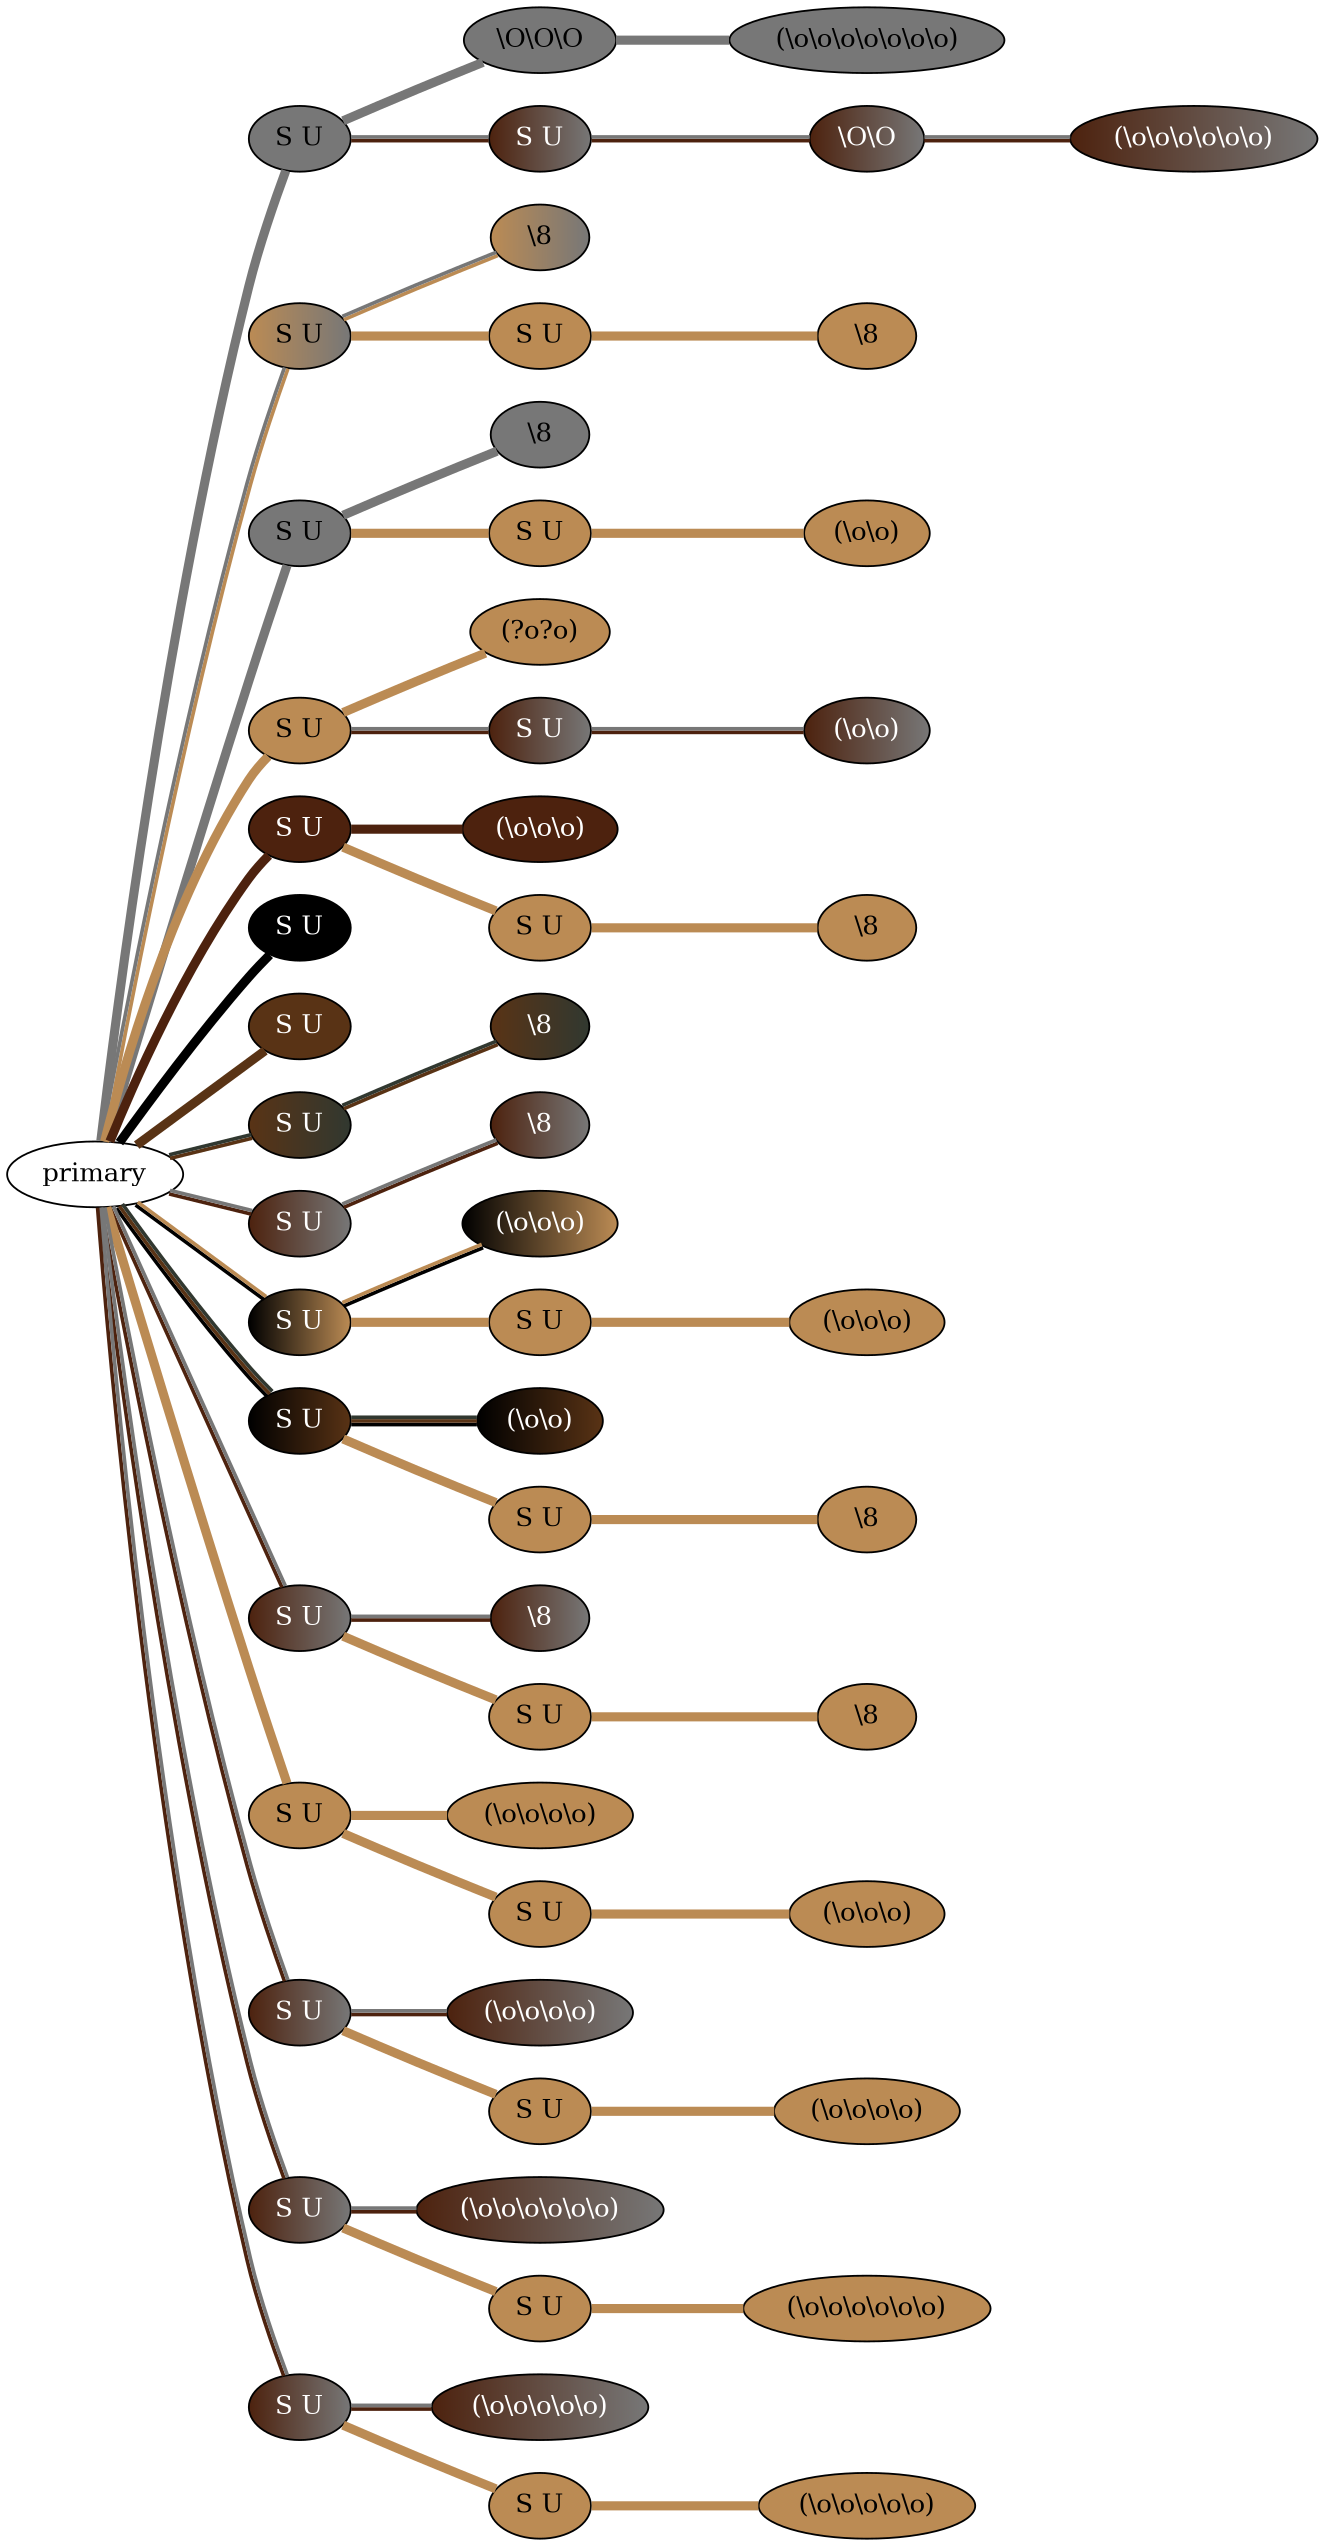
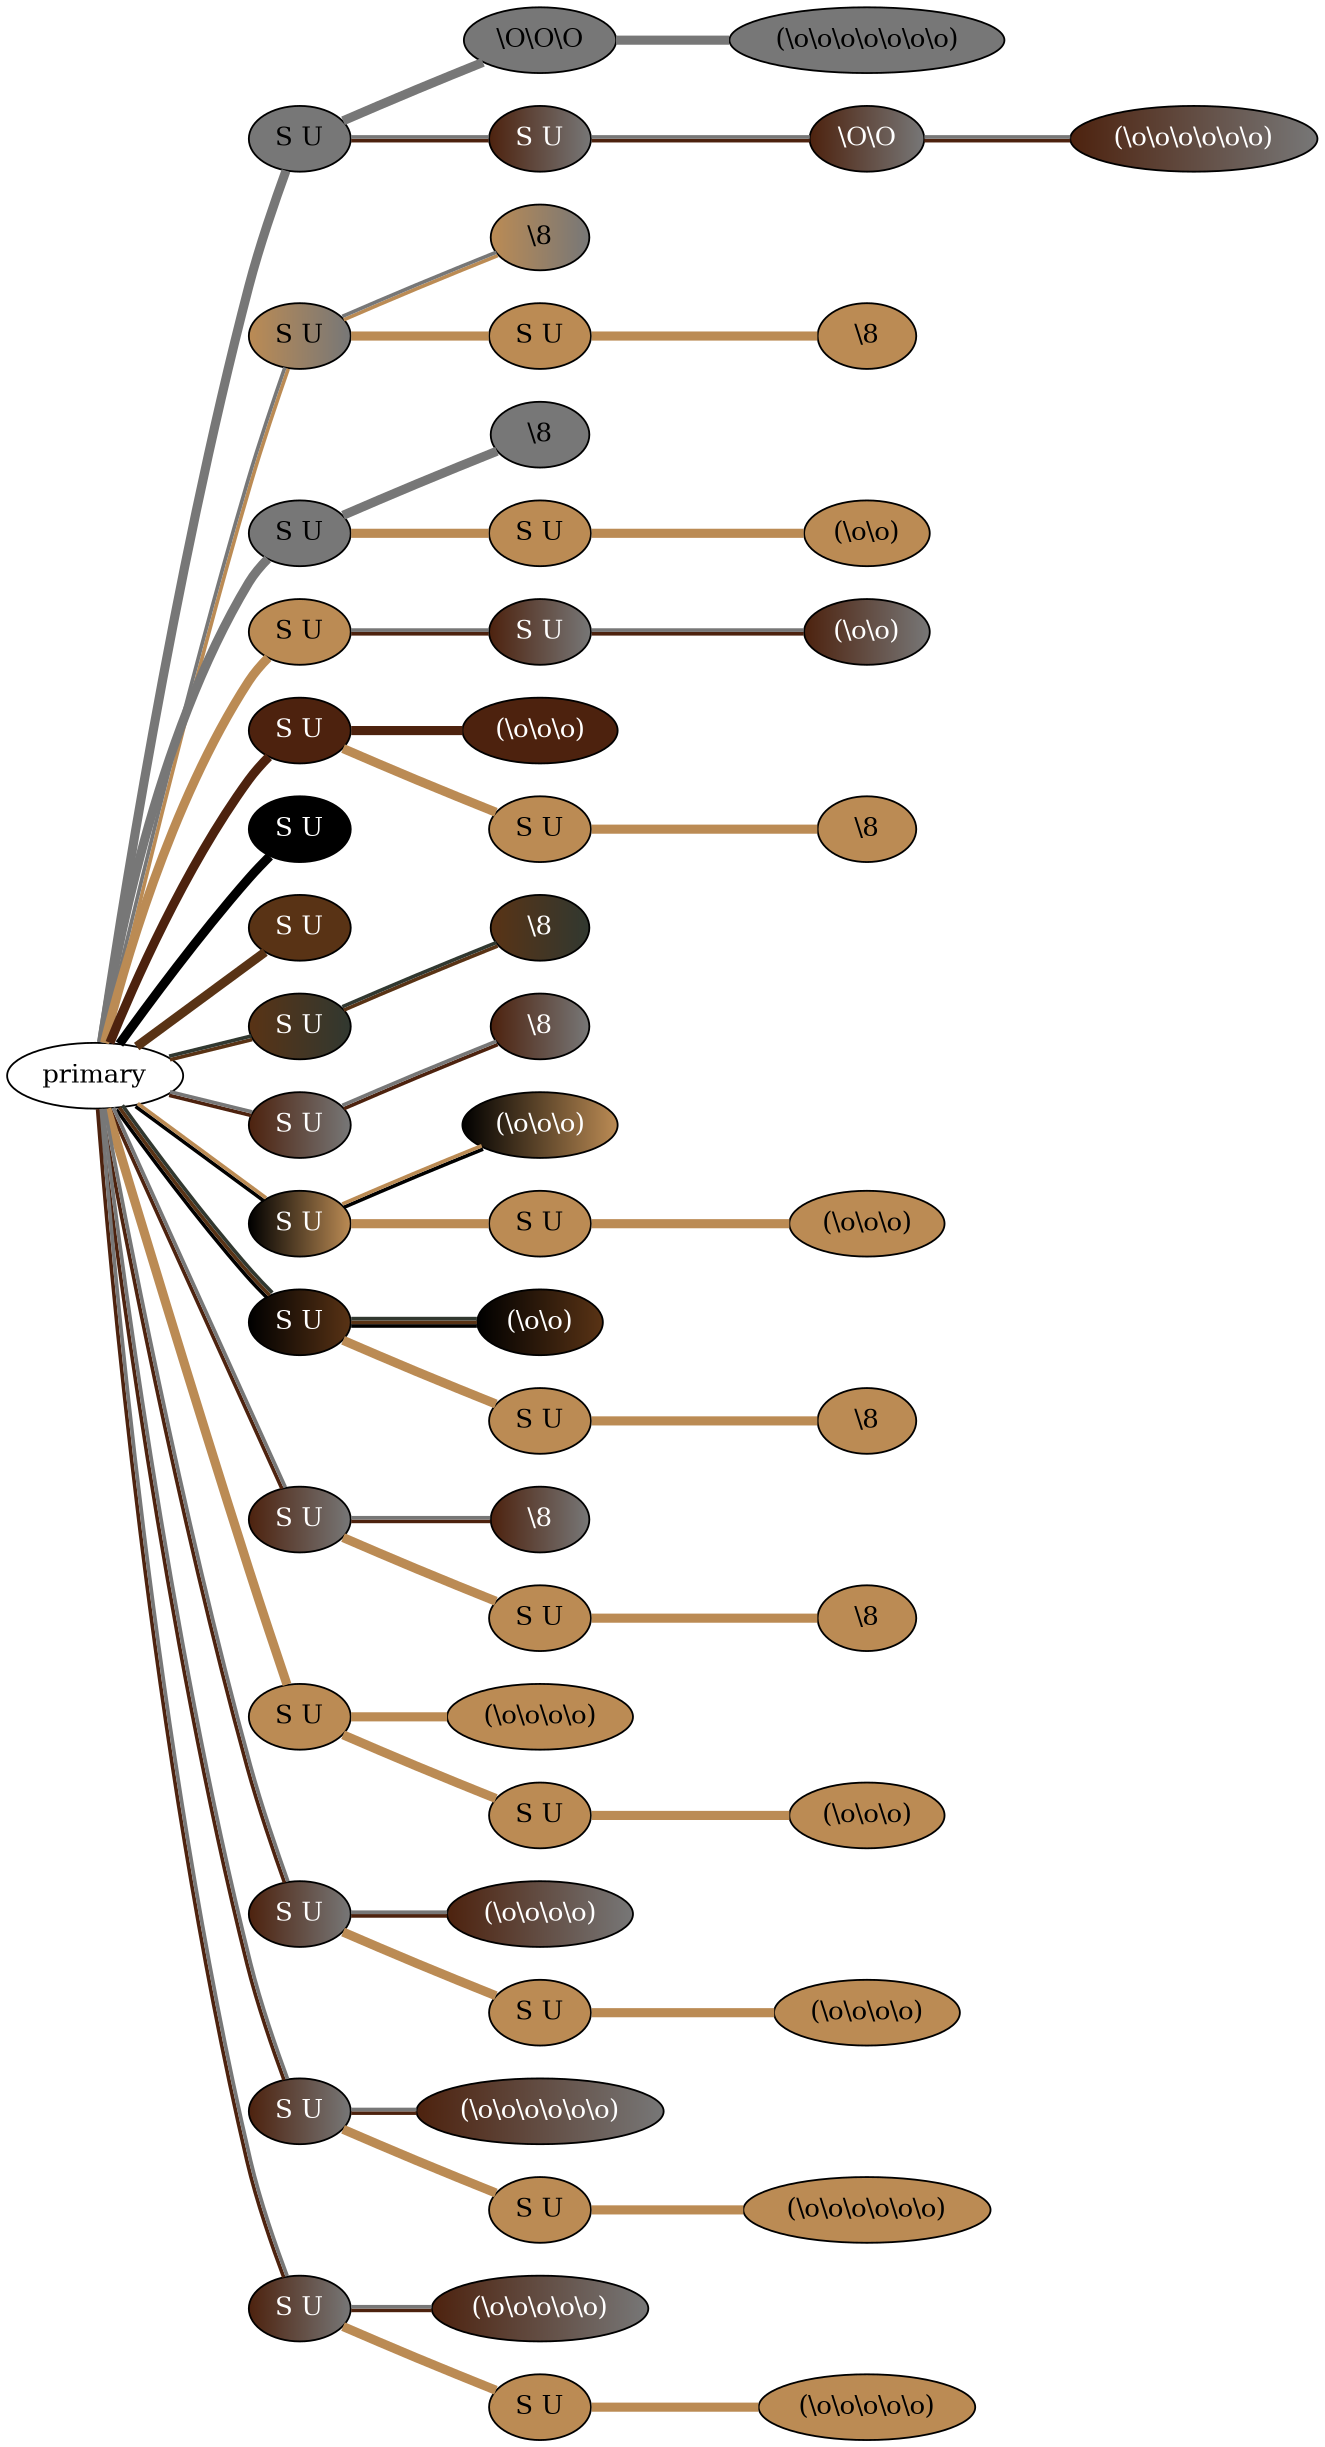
(540, 632) -> none
